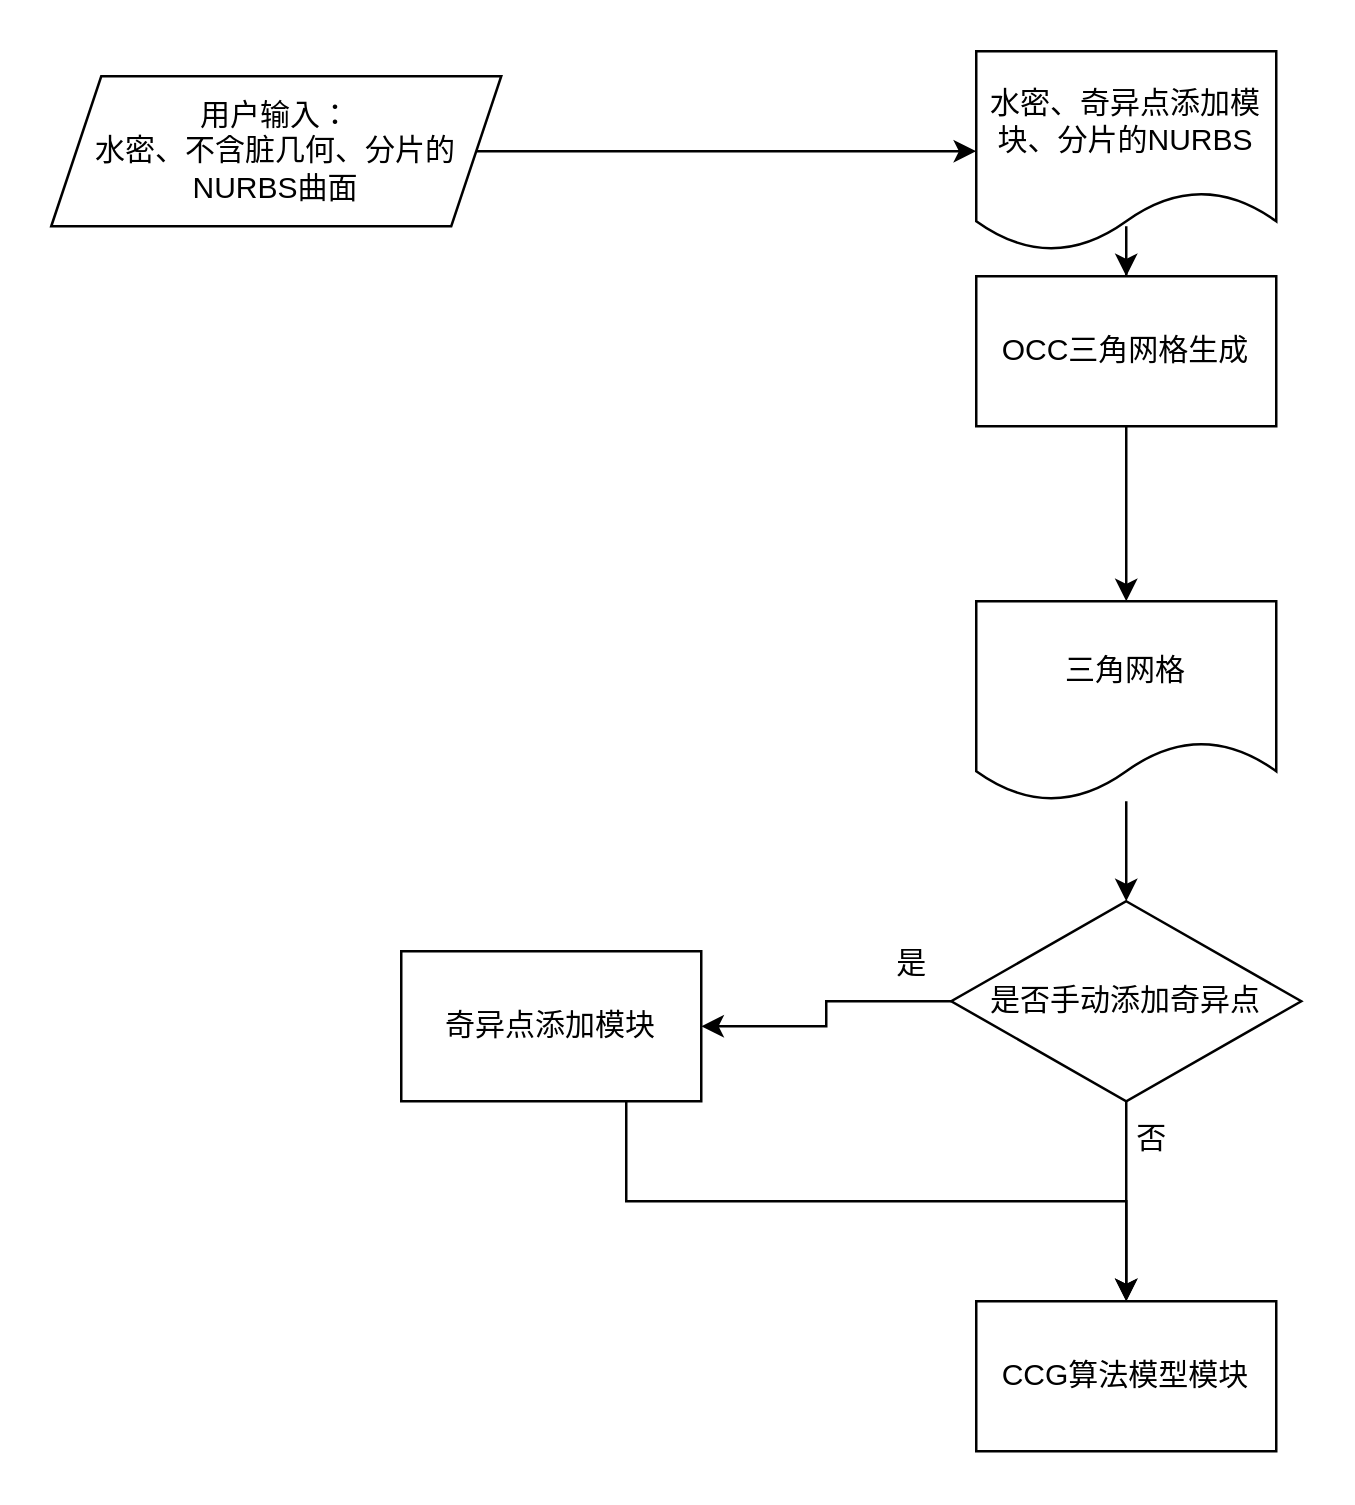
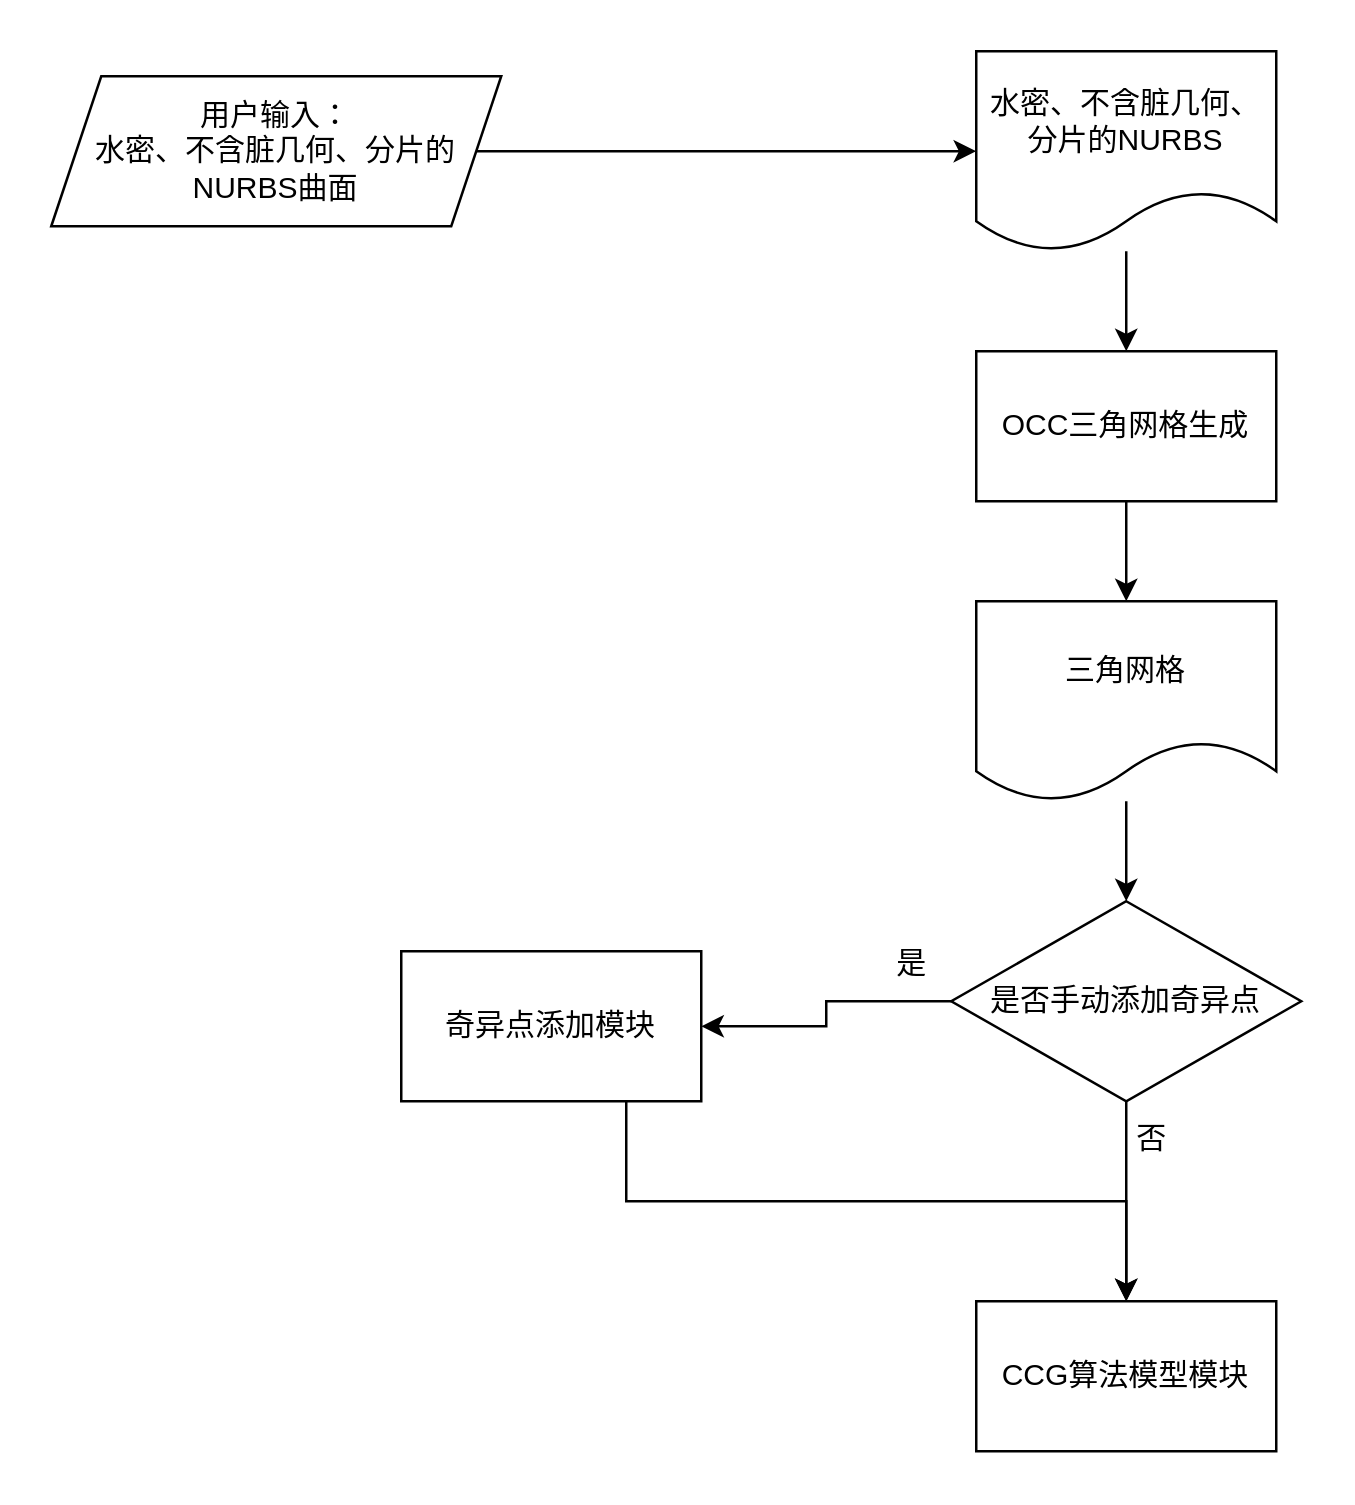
(1126, 121) -> (1126, 121)
(1126, 351) -> (1126, 426)
